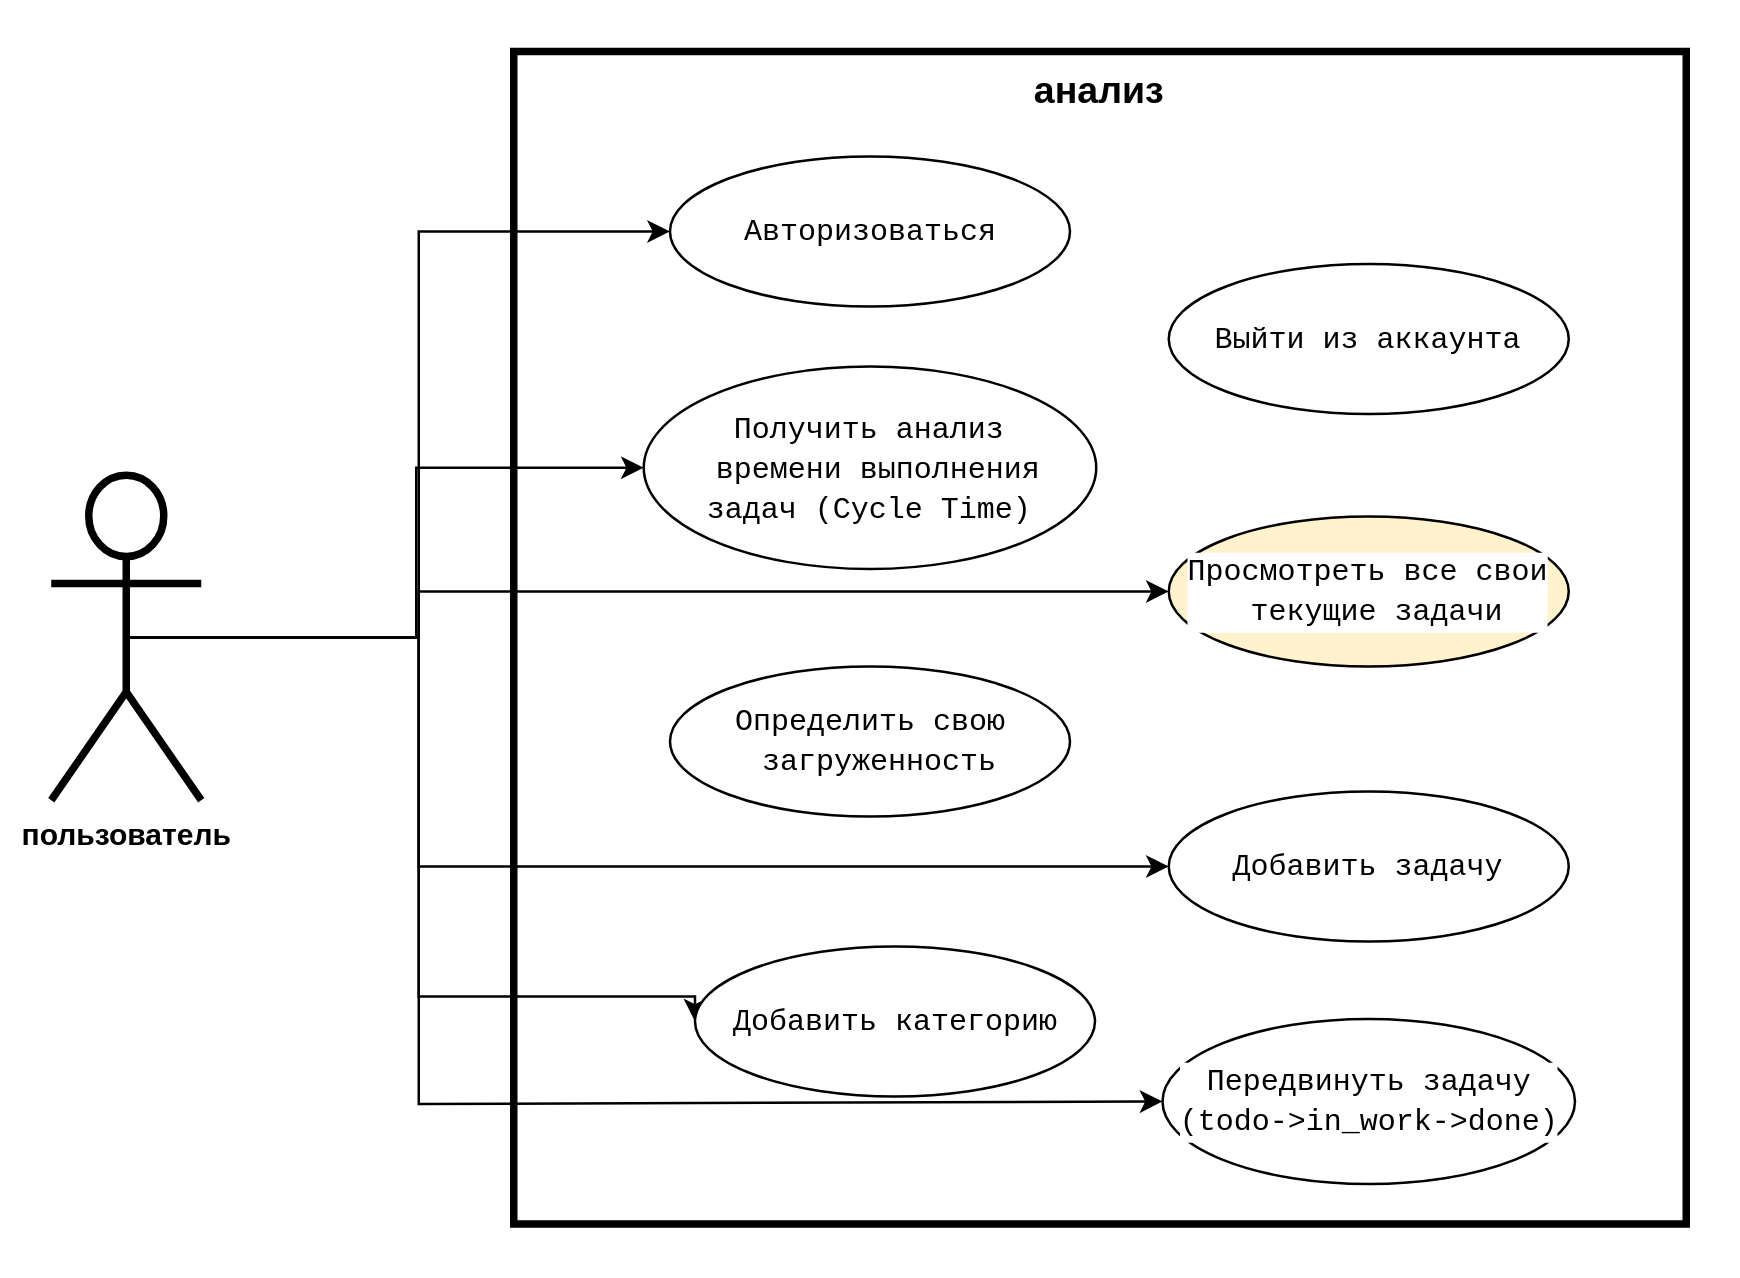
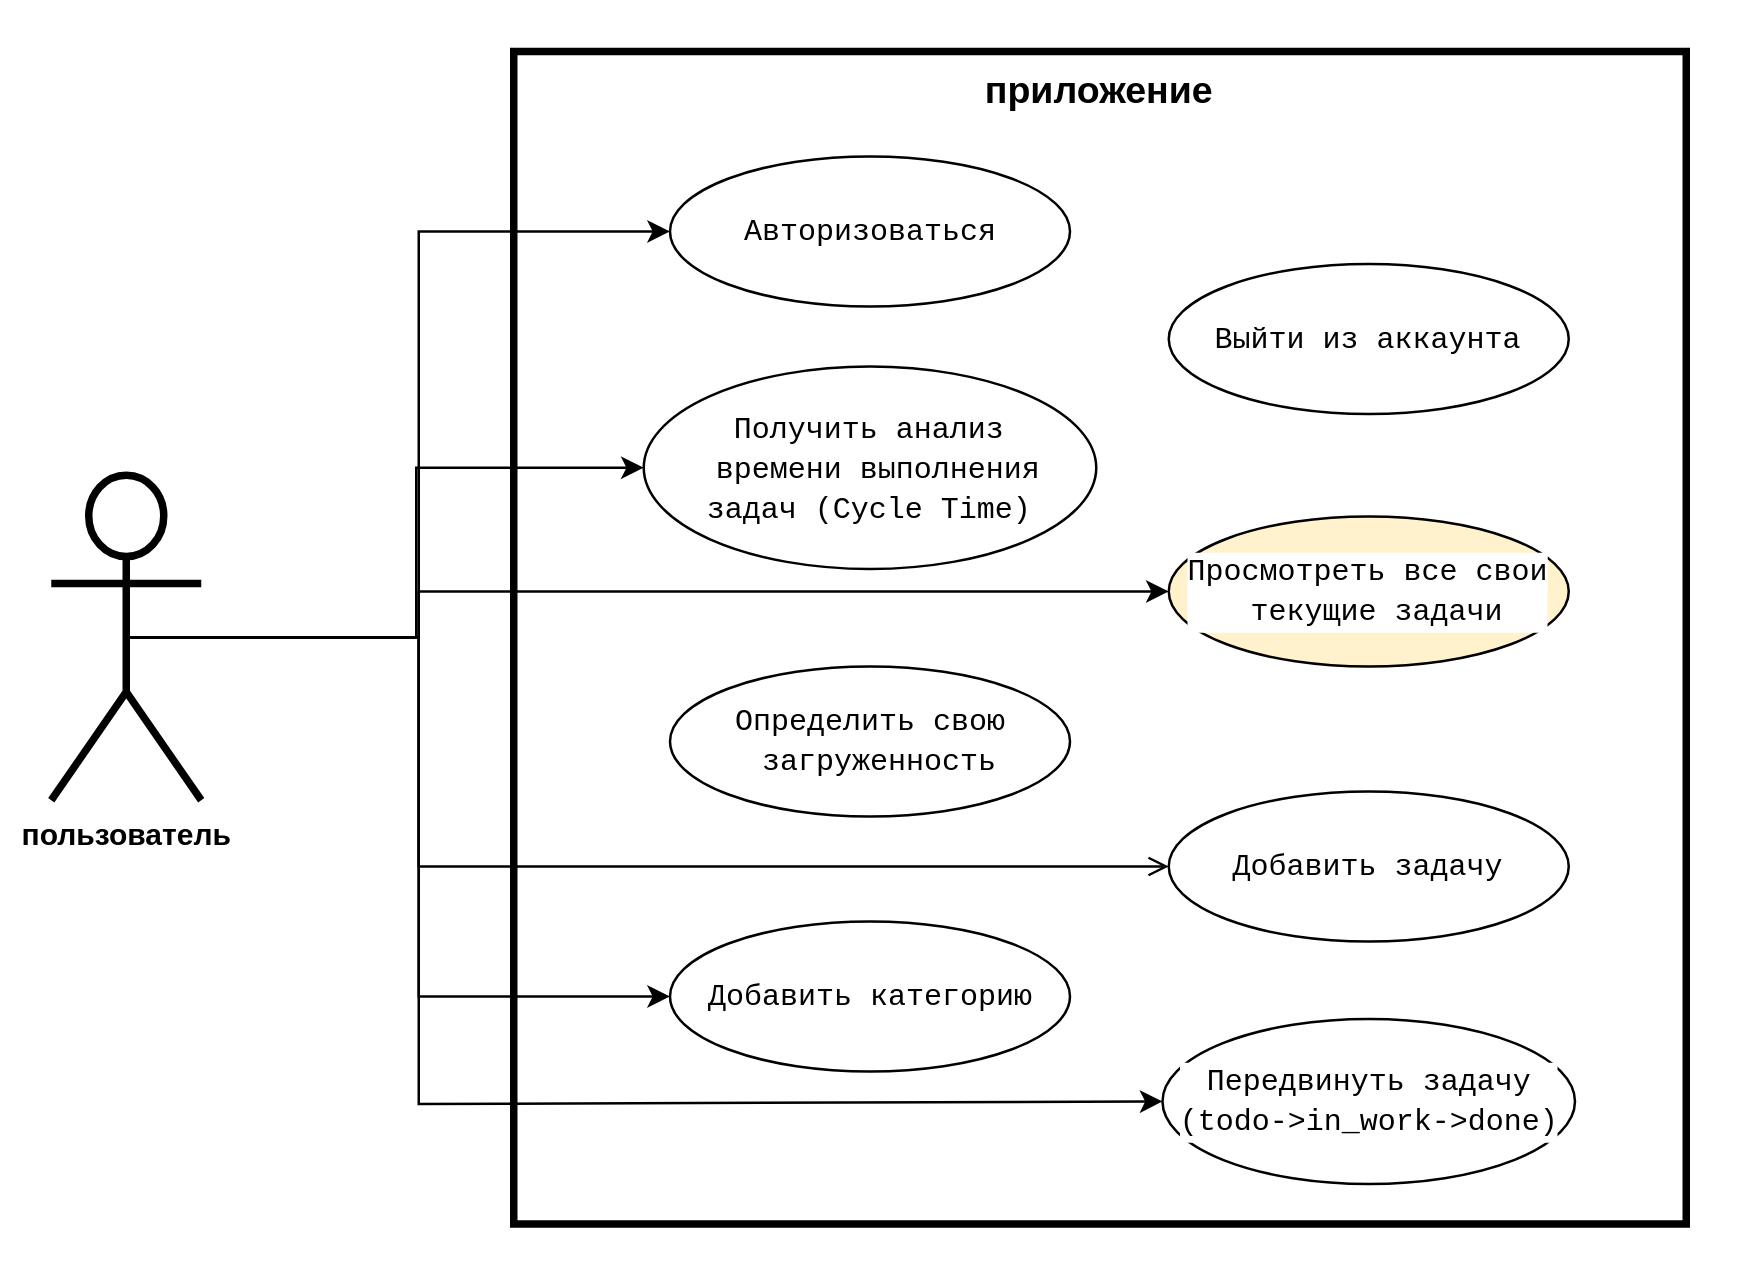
(1100, 87) -> (1100, 87)
(1150, 866) -> (1154, 866)
(895, 1021) -> (870, 996)
